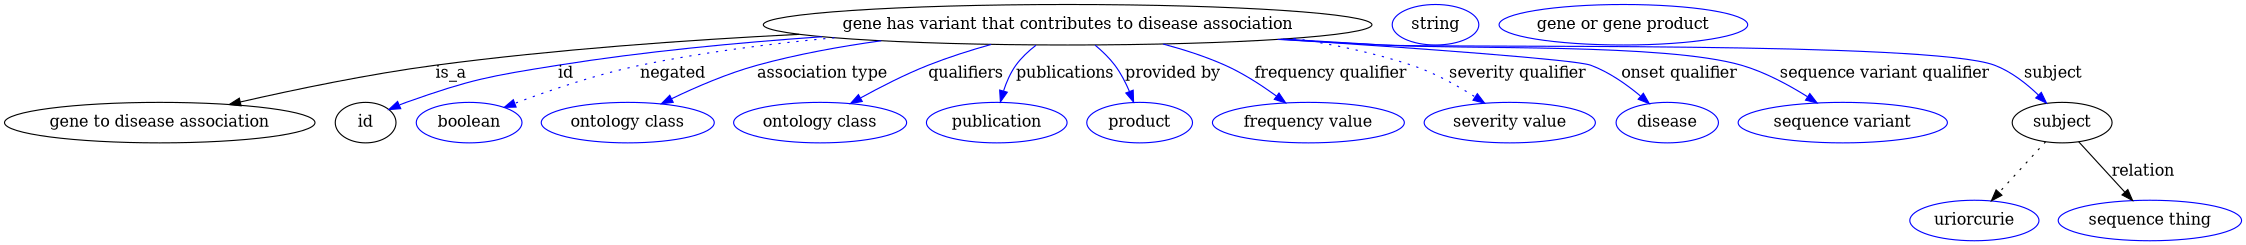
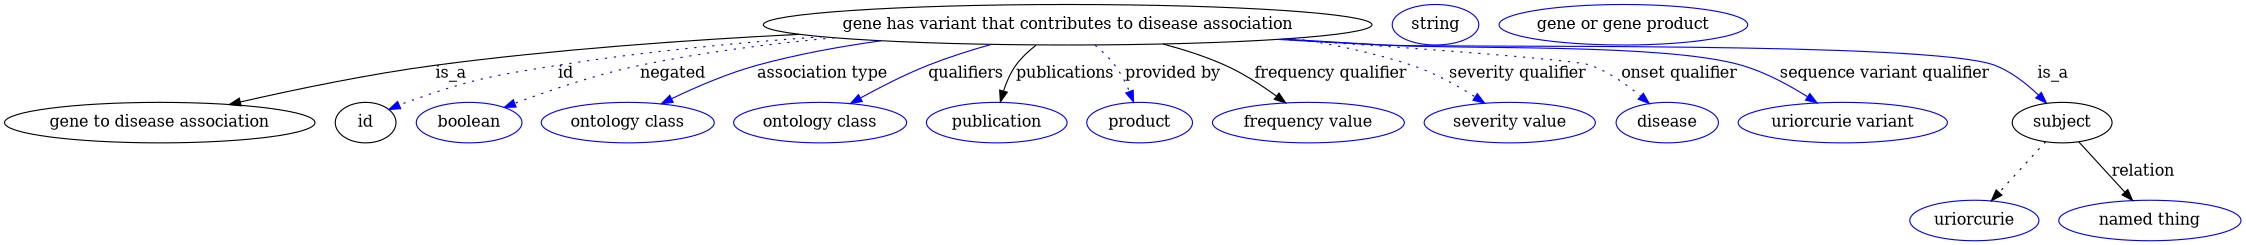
(1493, 54) -> (1493, 54)
(608, 58) -> (608, 58)
(1223, 64) -> (1223, 64)
(1016, 65) -> (1016, 65)
(1115, 66) -> (1115, 66)
(2053, 74) -> (2053, 74)
(1843, 123) -> (1843, 123)
(2150, 220) -> (2150, 220)
